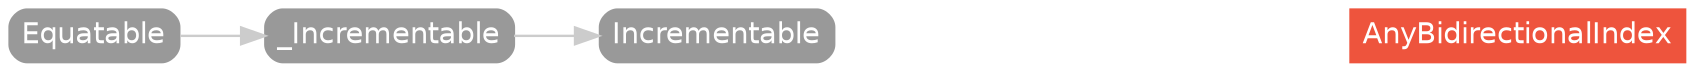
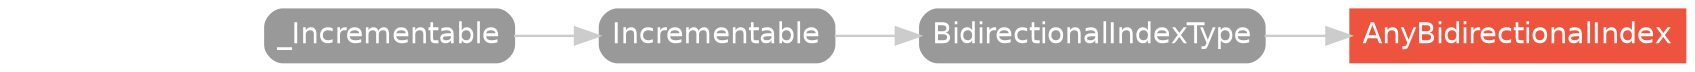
(94, 36) -> none
none -> (1092, 36)
